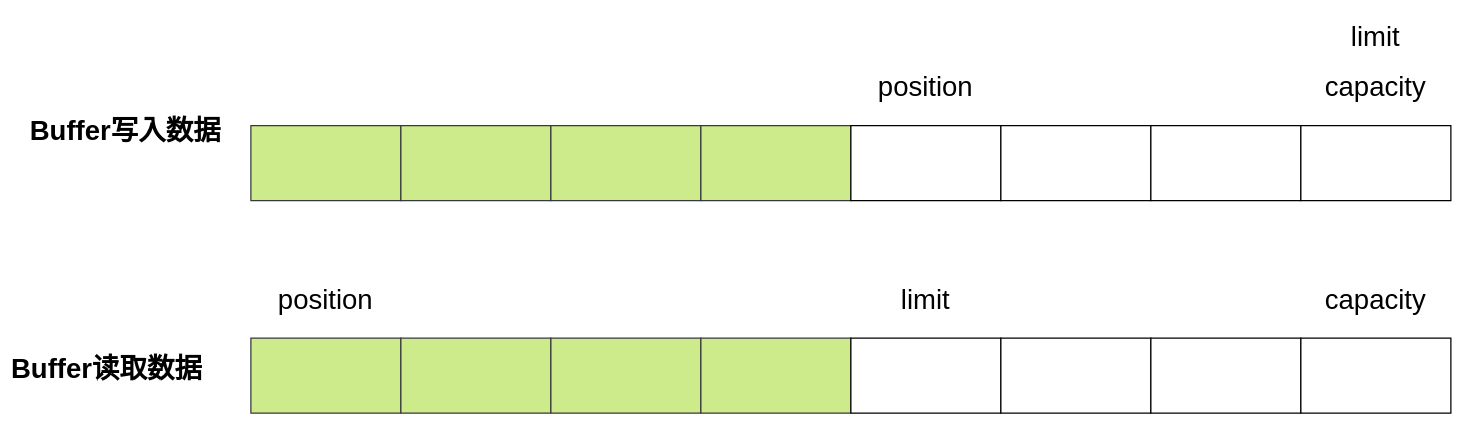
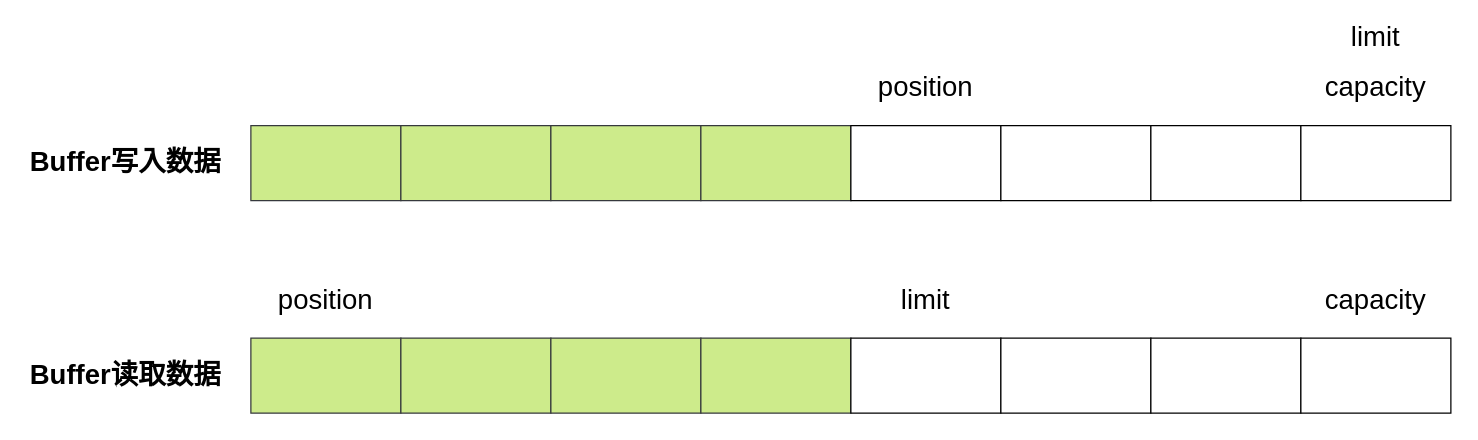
(126, 132) -> (126, 163)
(107, 369) -> (126, 376)
